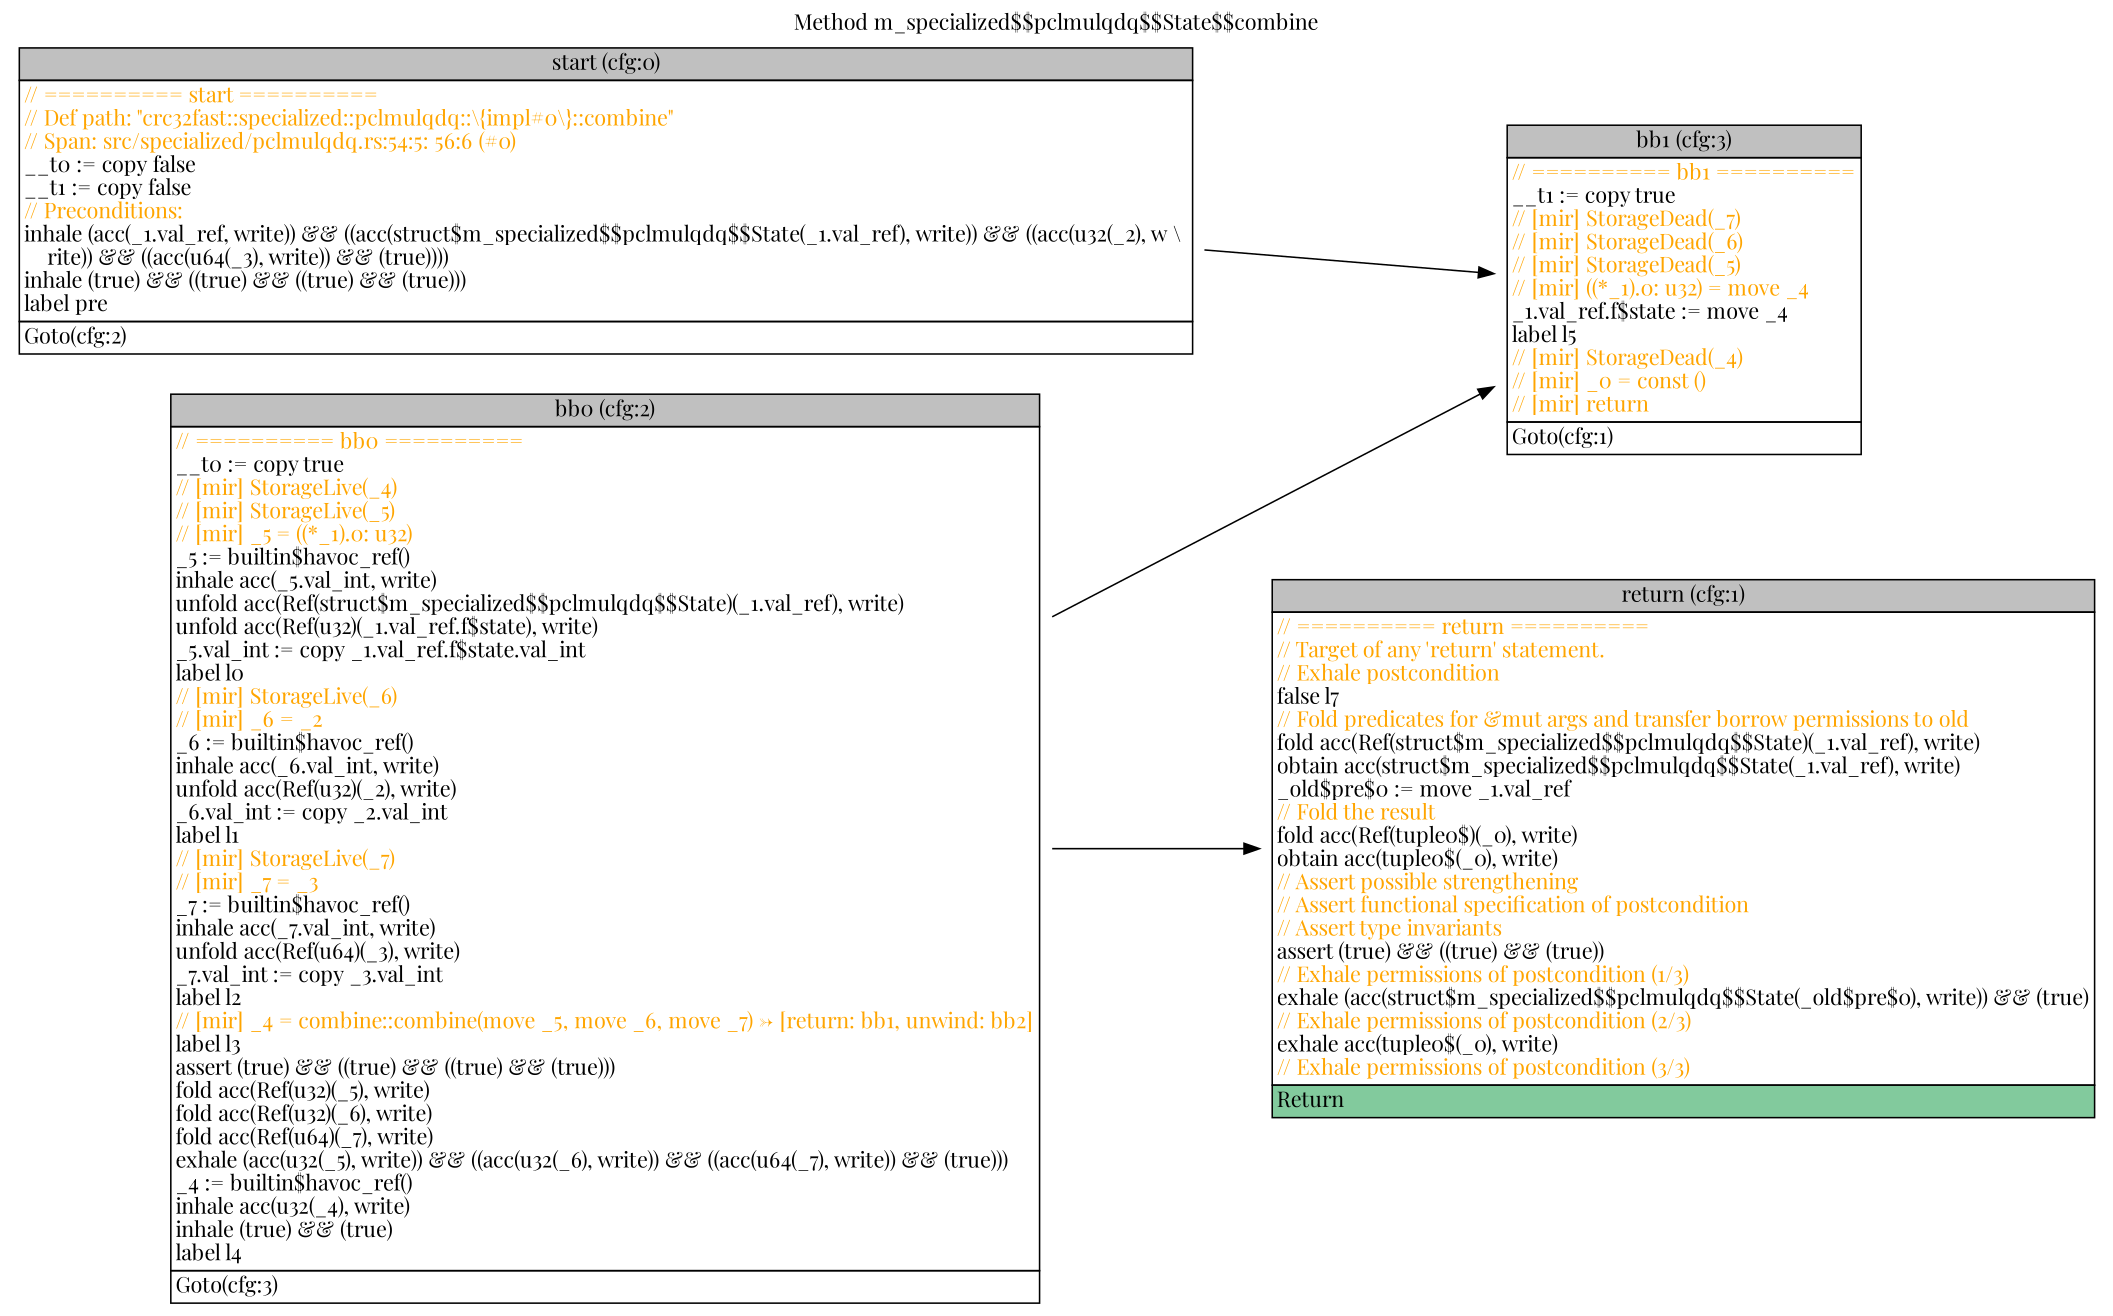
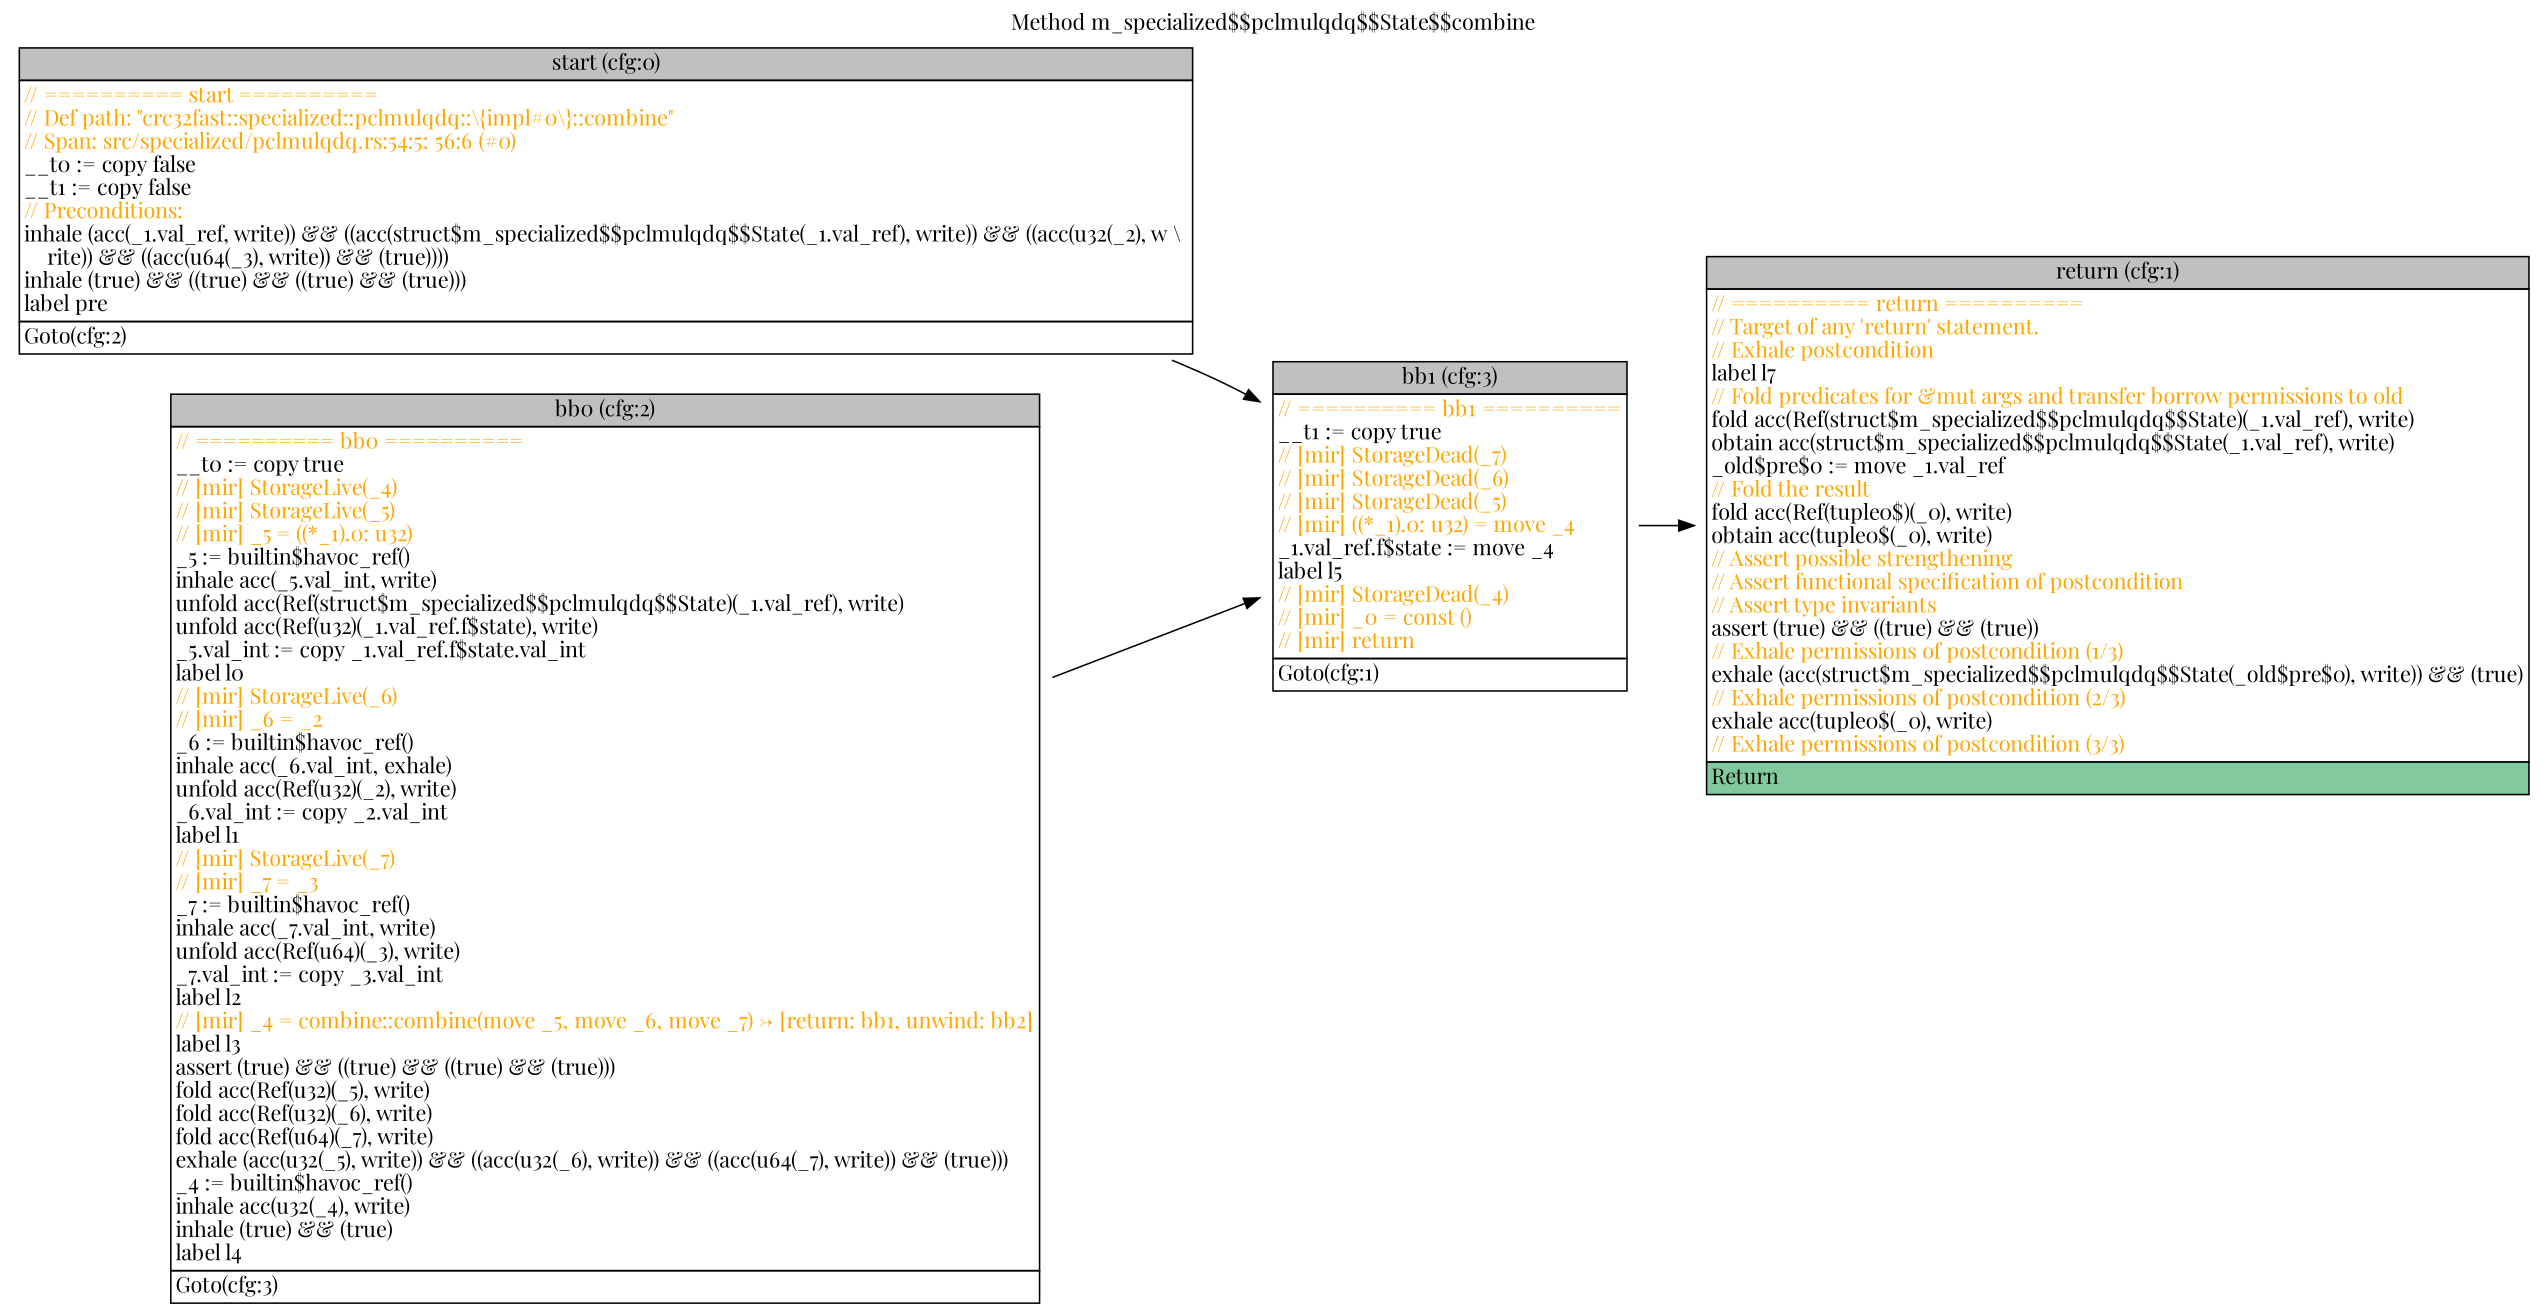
(1309, 697) -> (1744, 374)
(308, 767) -> (314, 767)
(1148, 849) -> (1659, 526)
